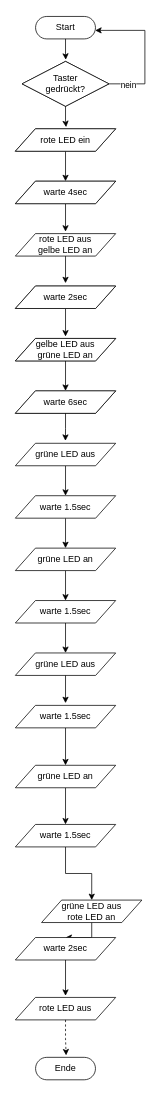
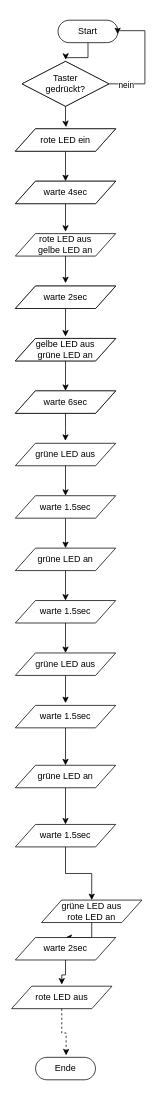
(66, 27) -> (88, 30)
(66, 1009) -> (62, 998)
